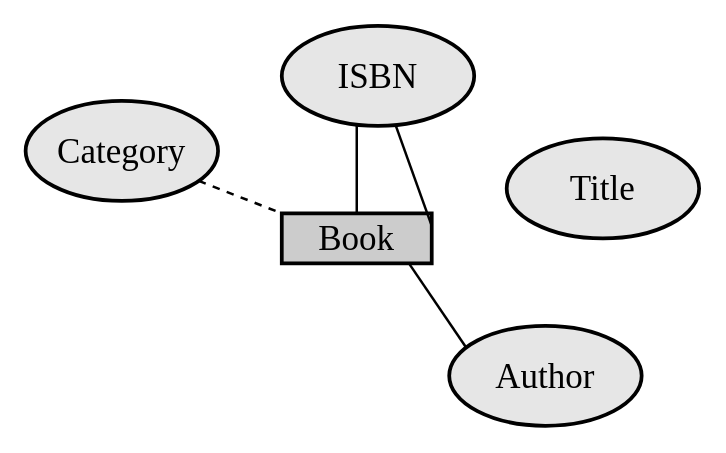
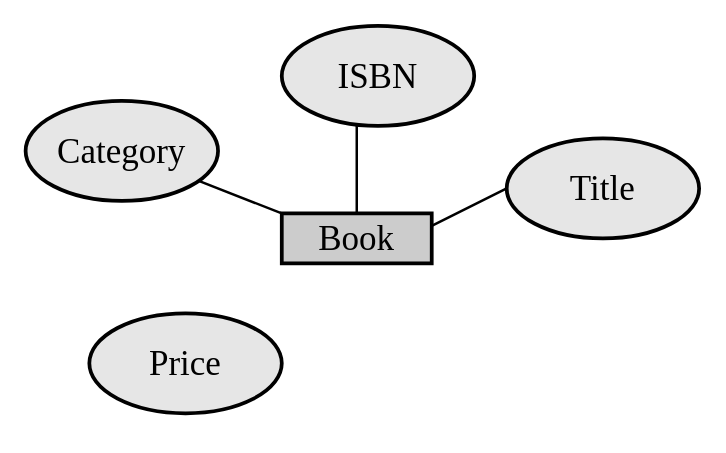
(414, 176) -> (469, 207)
(242, 197) -> (242, 197)
(438, 305) -> none
none -> (186, 363)
(546, 376) -> none
